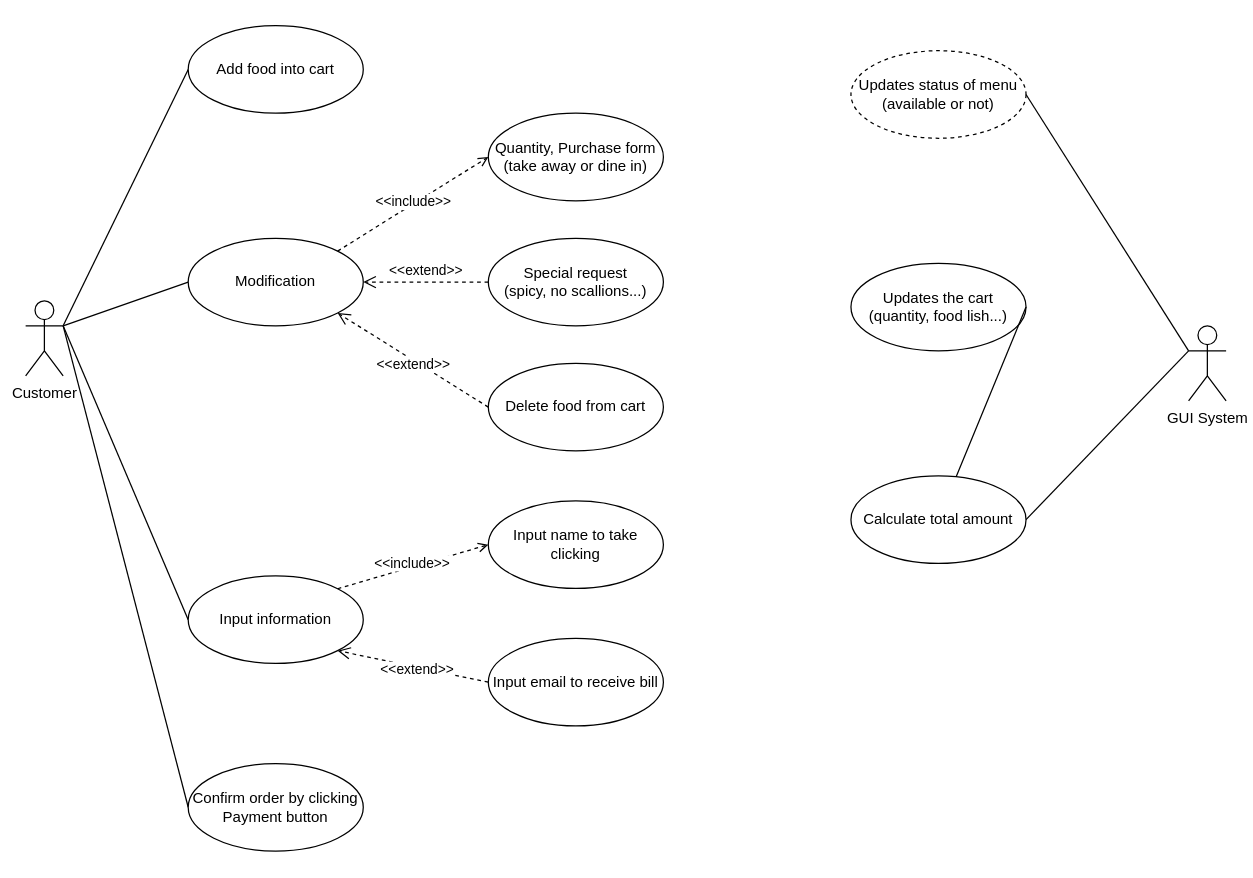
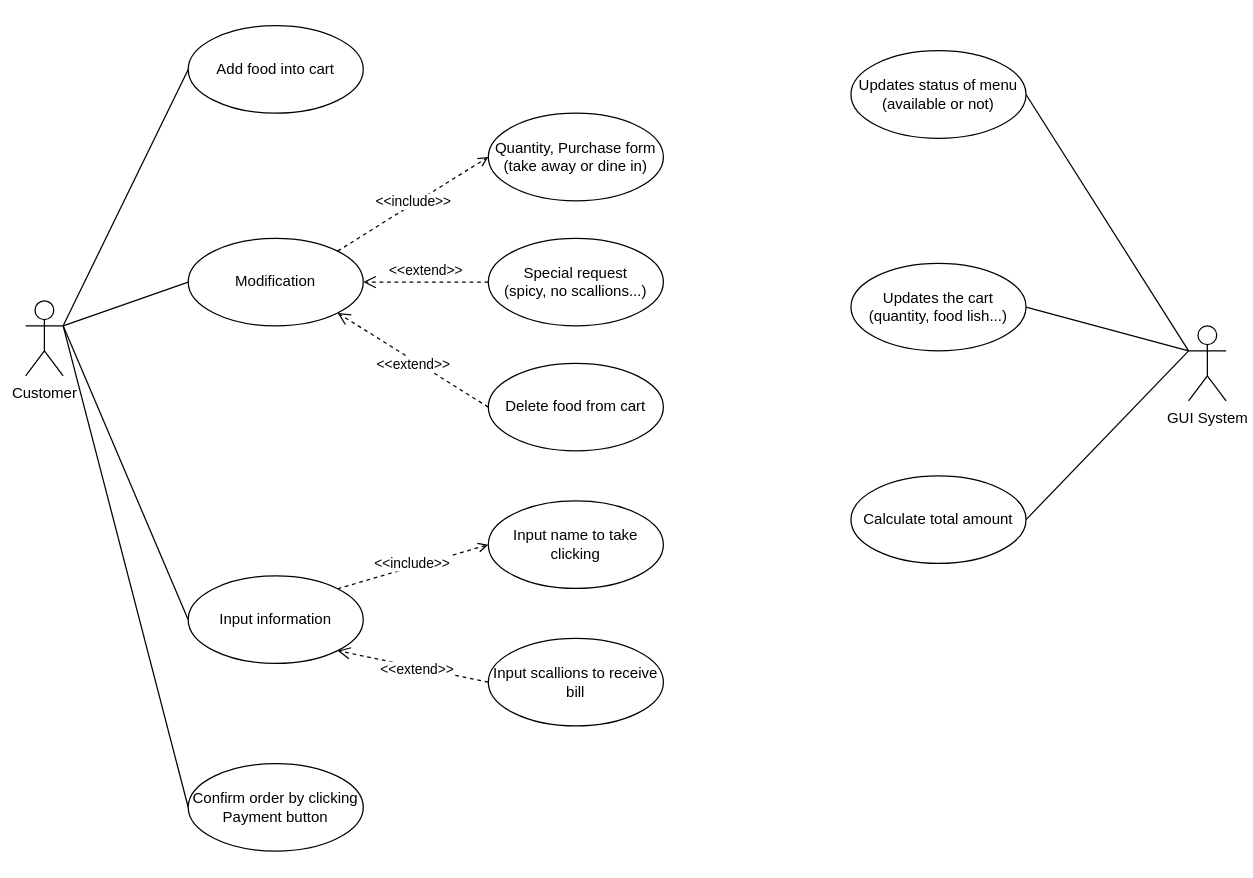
(938, 94) -> (938, 94)
(991, 391) -> (1105, 328)
(576, 682) -> (576, 682)
